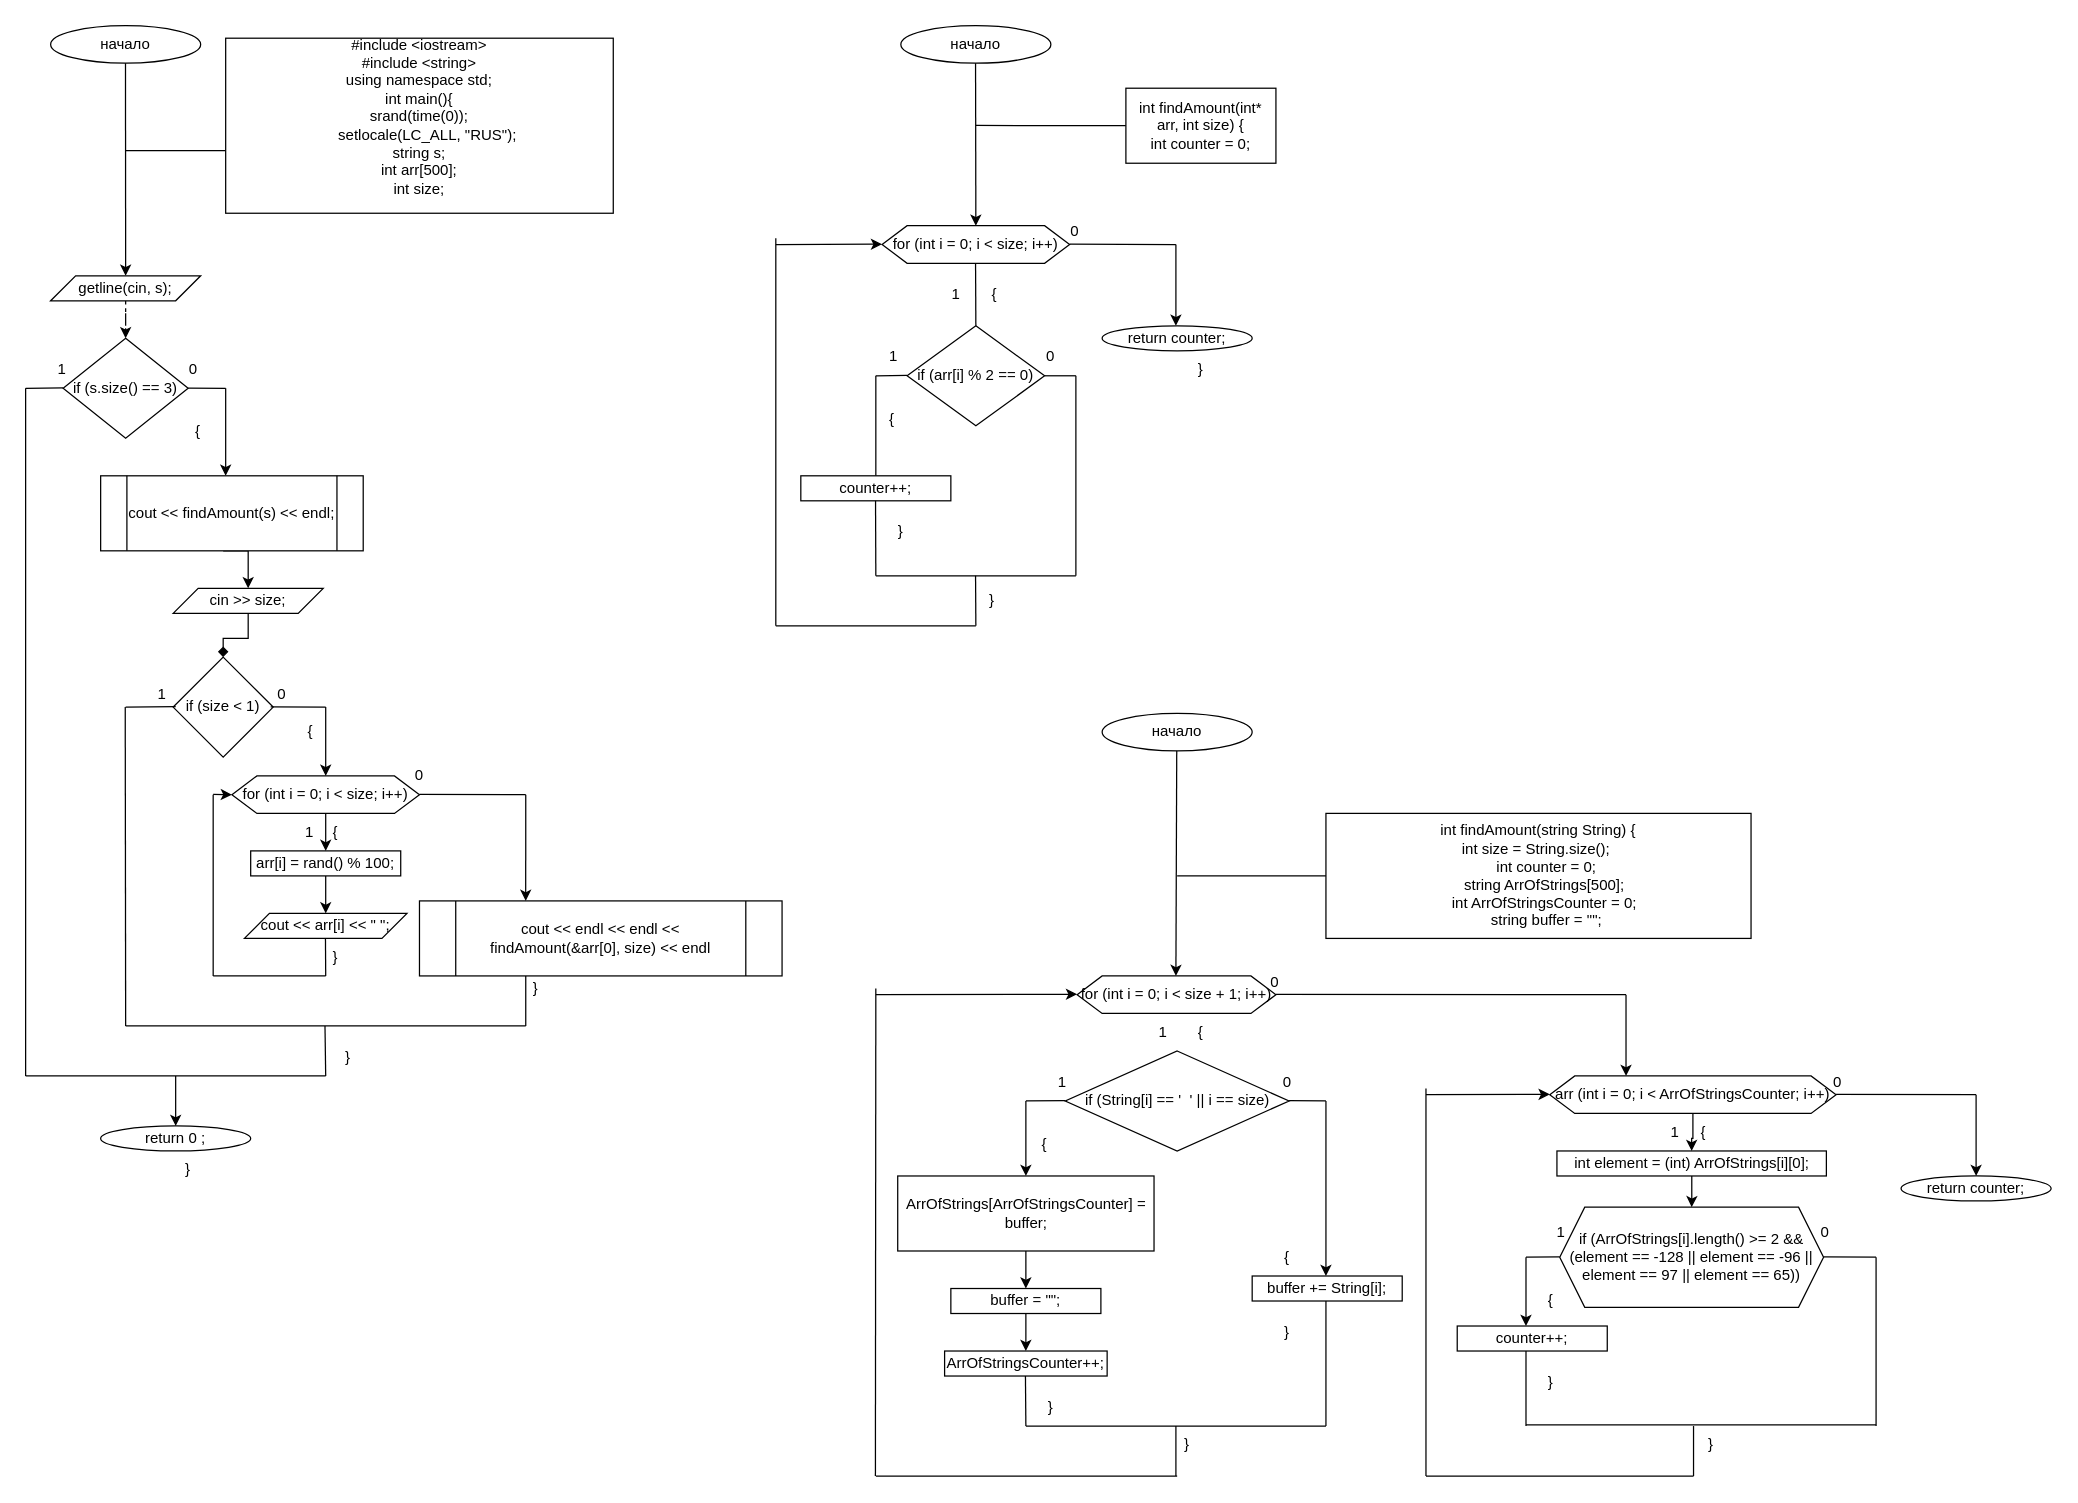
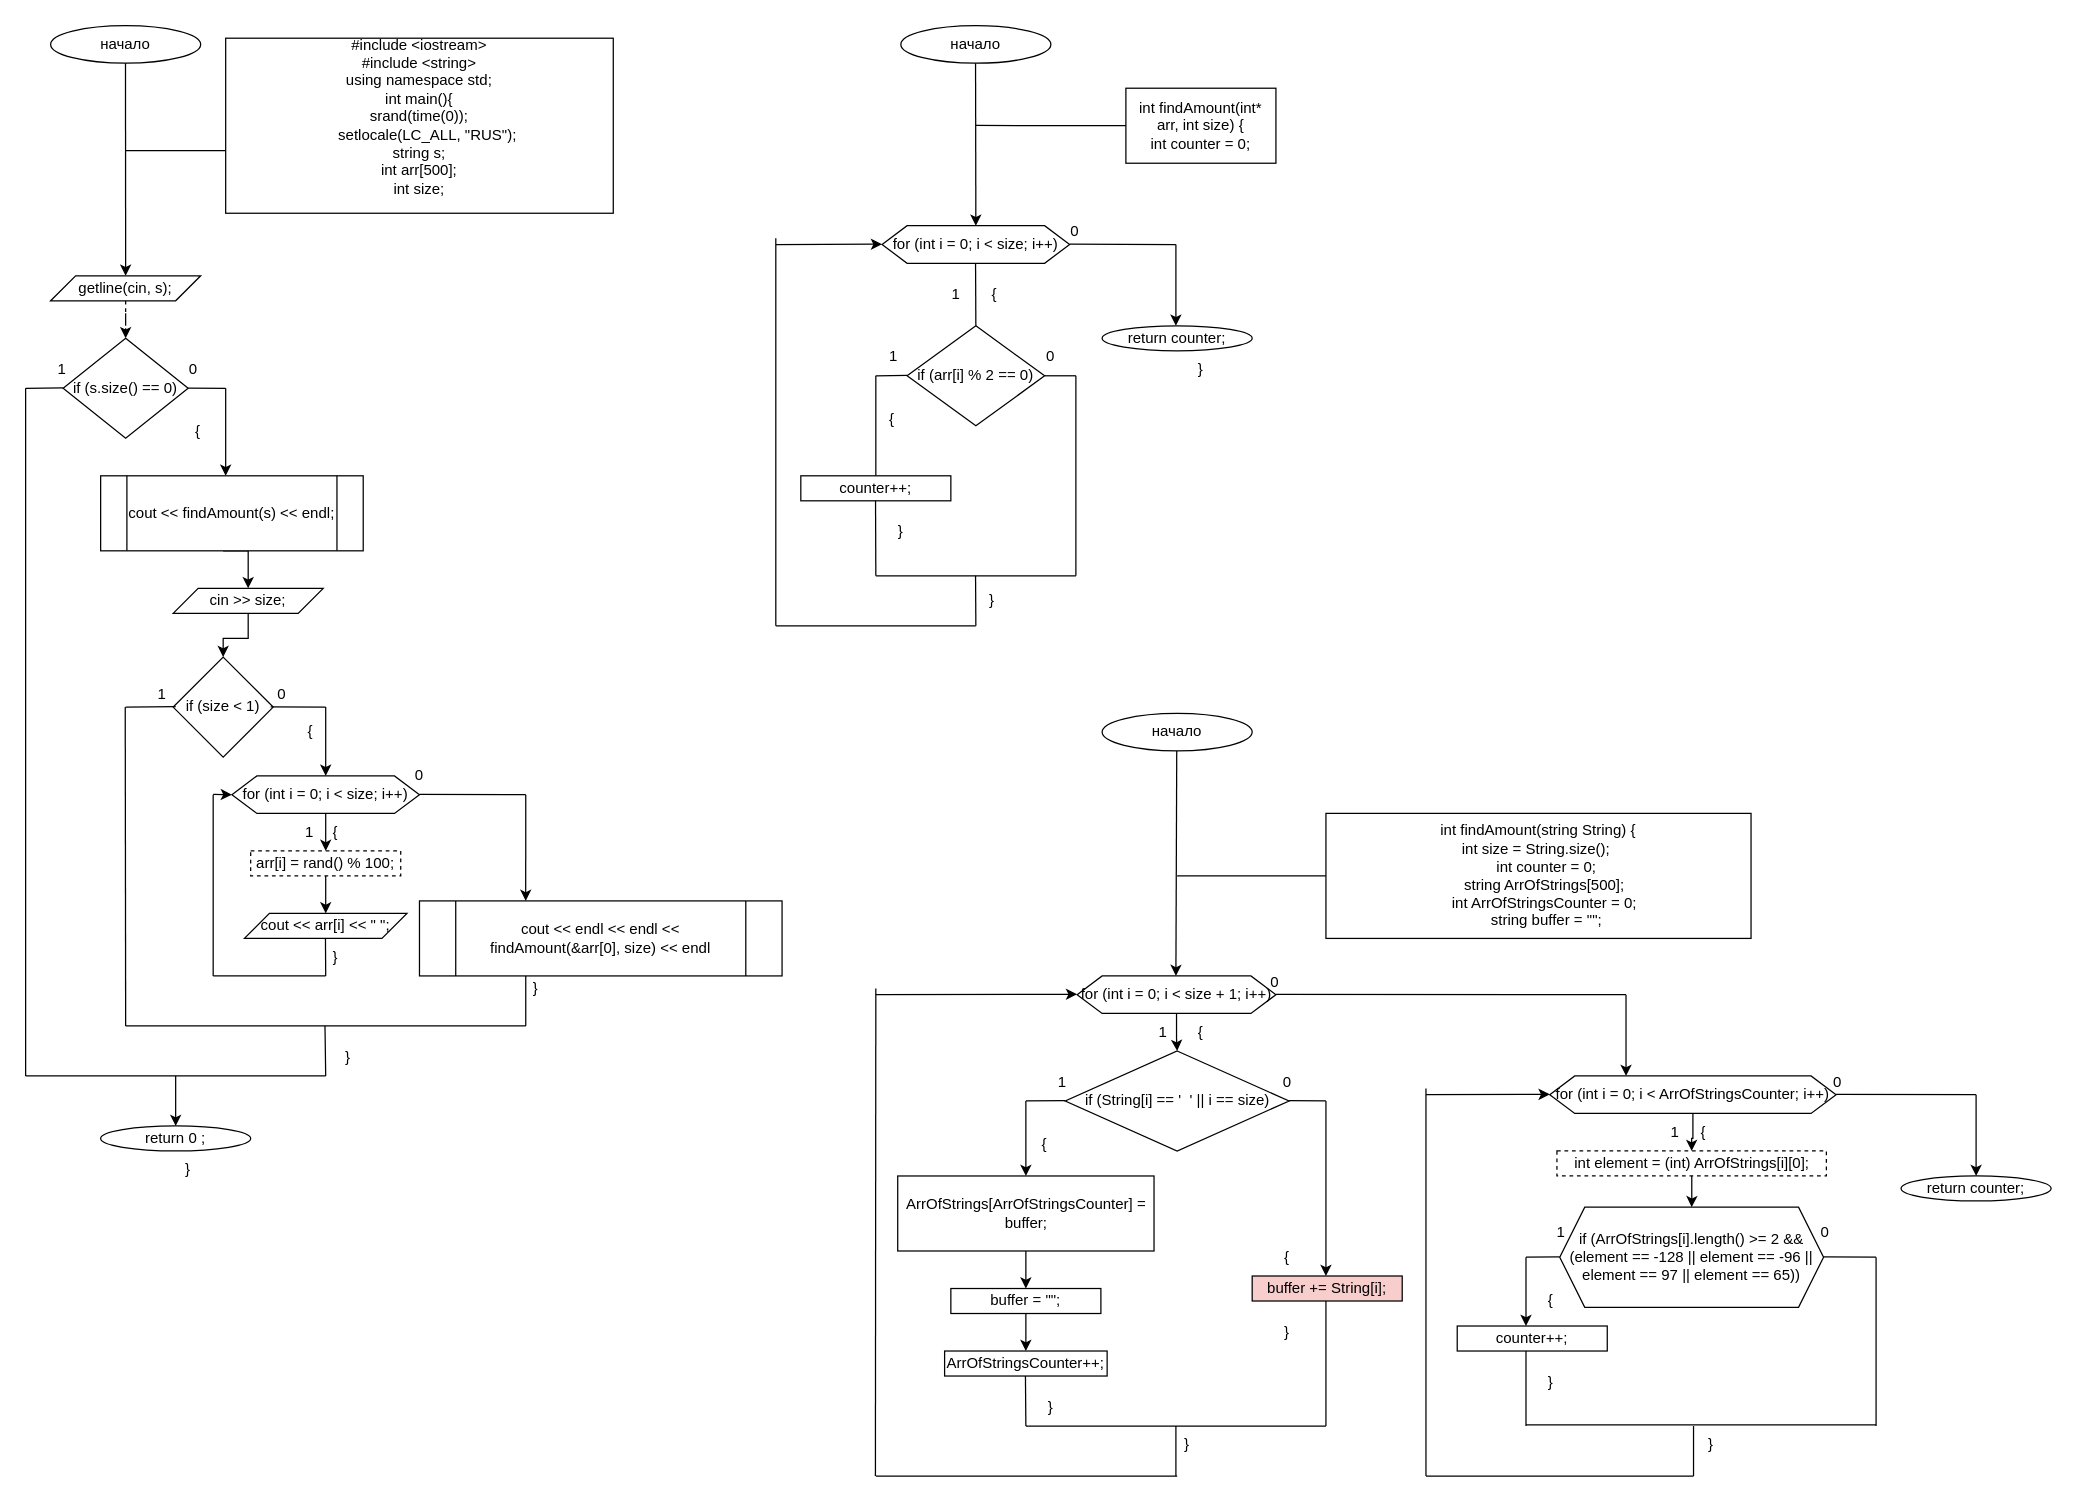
(126, 388) -> (126, 388)
(223, 646) -> (223, 647)
(326, 863) -> (326, 863)
none -> (1176, 1027)
(1693, 1094) -> (1693, 1094)
(1691, 1163) -> (1691, 1163)
(1327, 1288) -> (1327, 1288)
